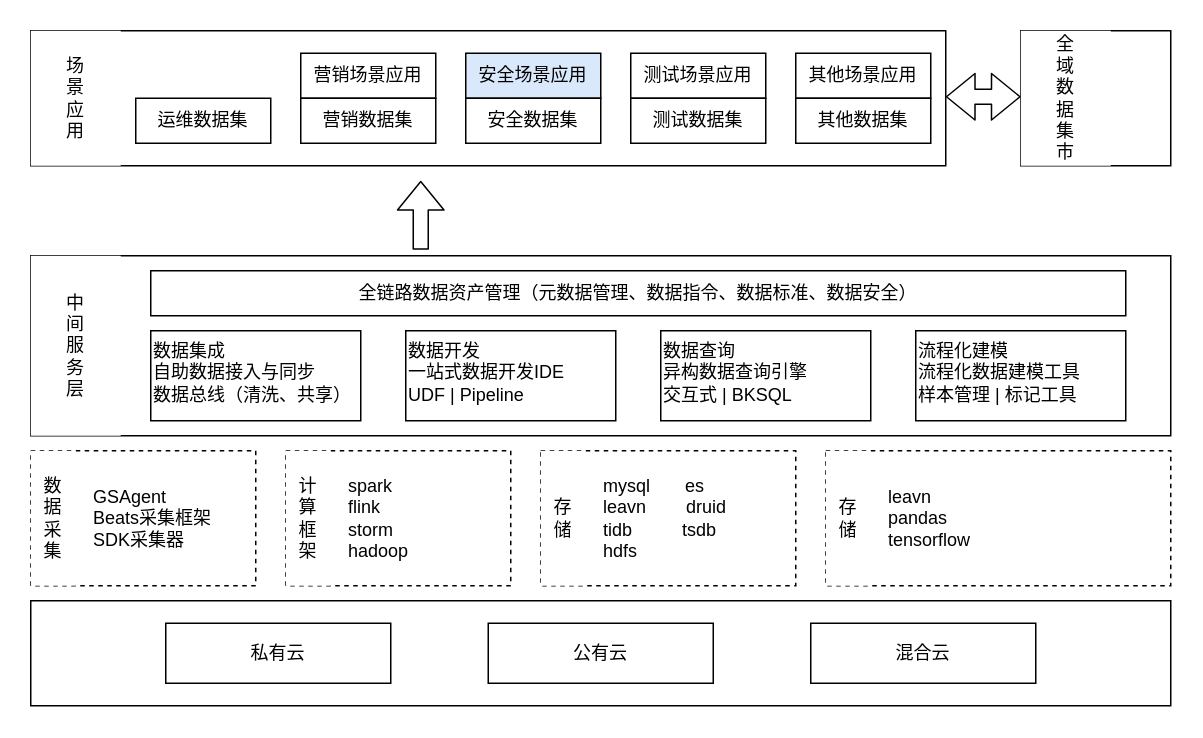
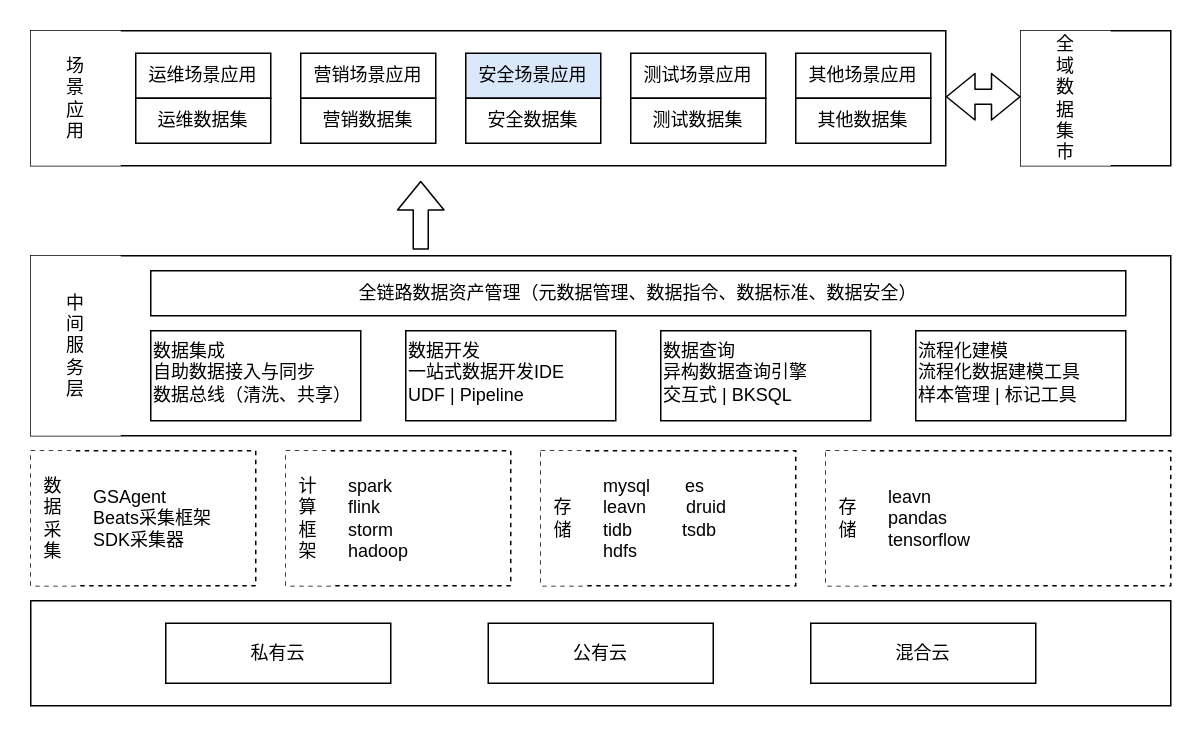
none -> (203, 76)
